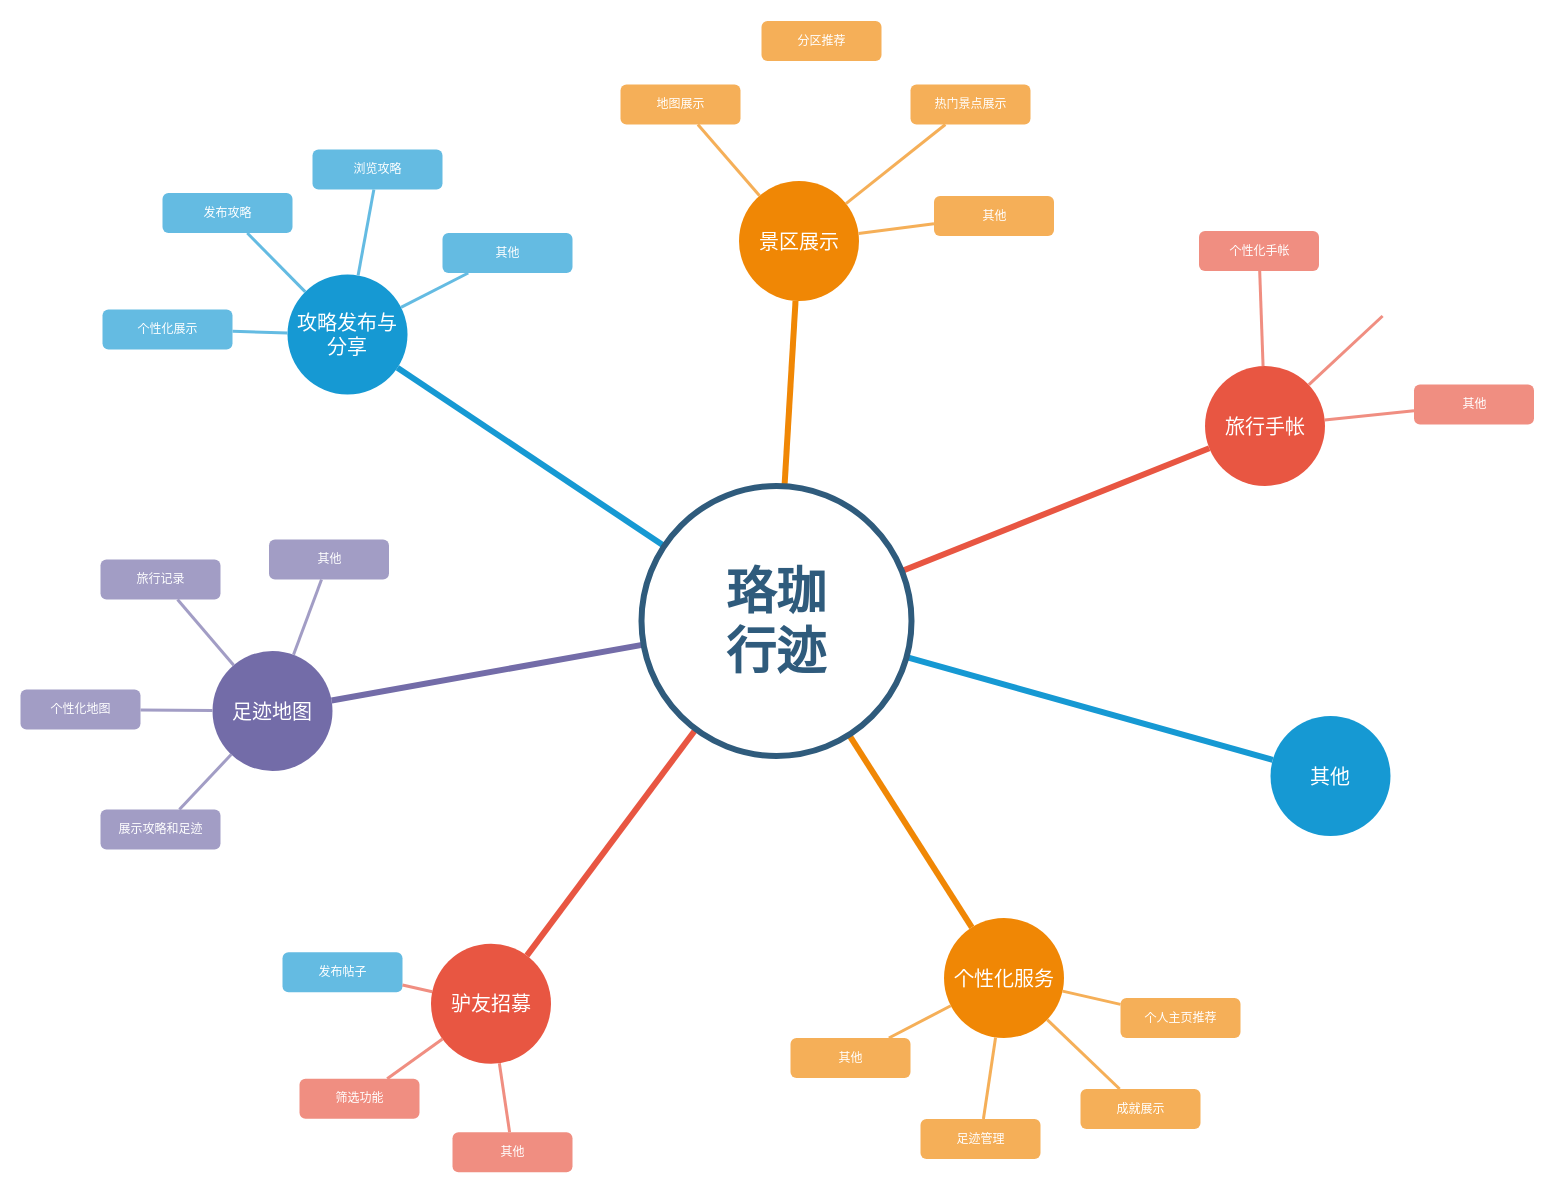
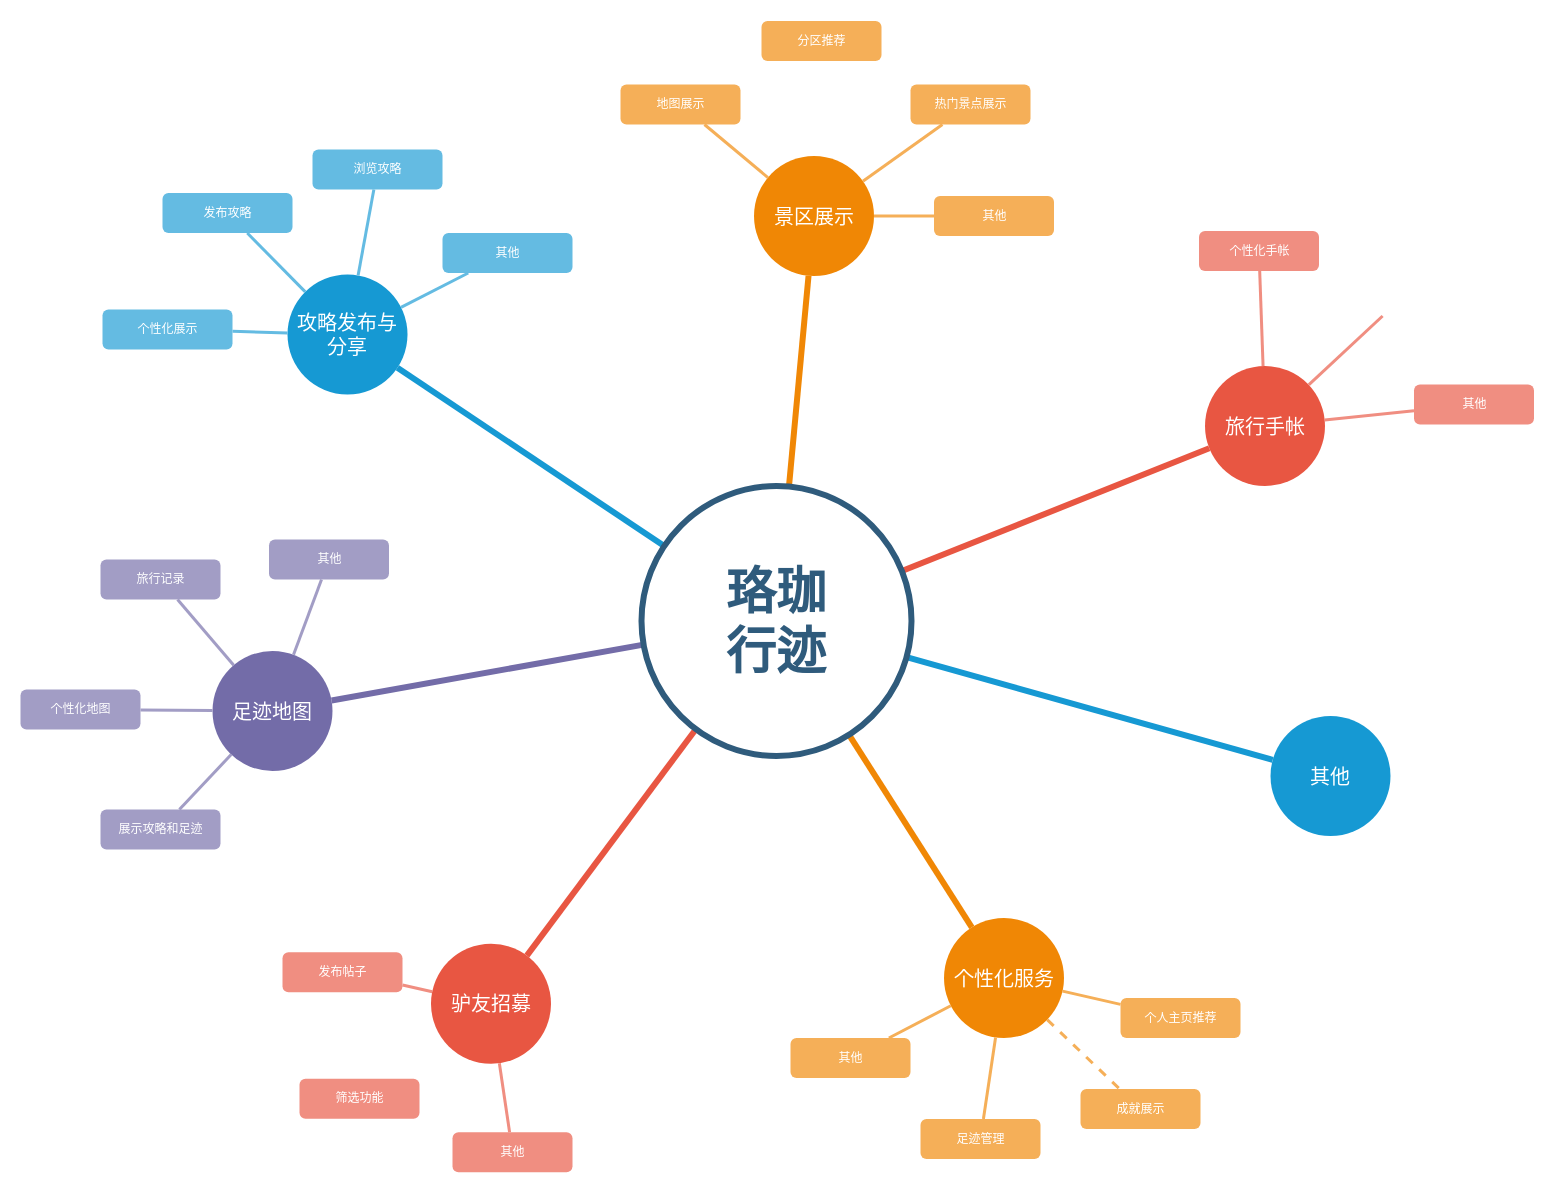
(799, 241) -> (814, 216)
(343, 972) -> (343, 972)
(1086, 1056) -> (1086, 1056)
(415, 1059) -> none
